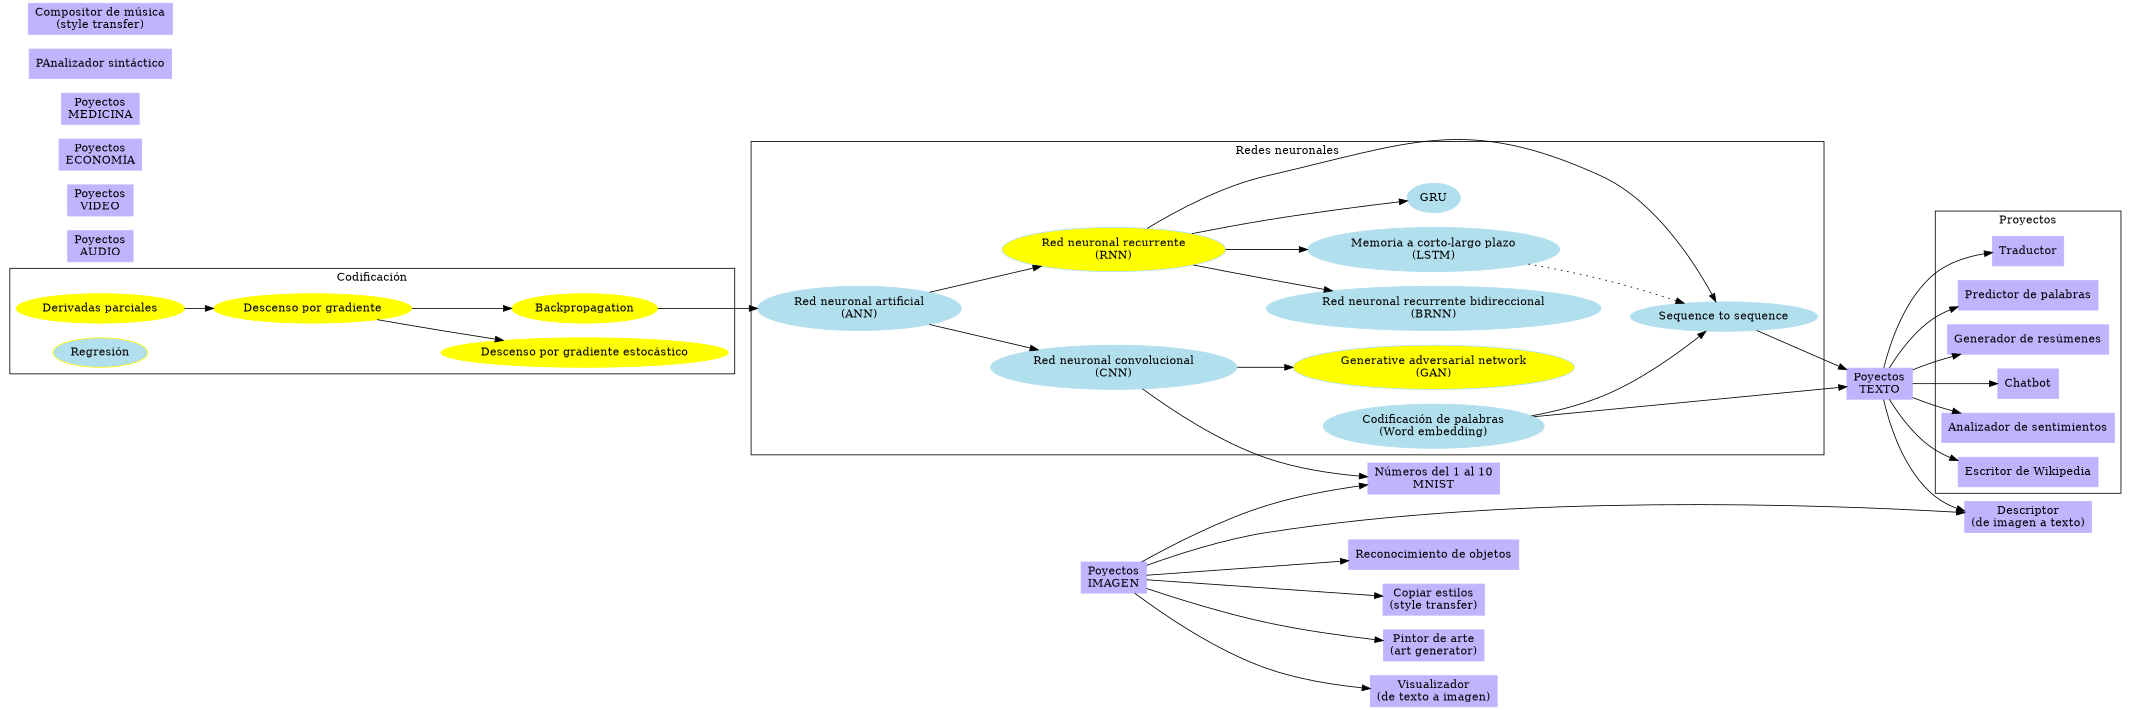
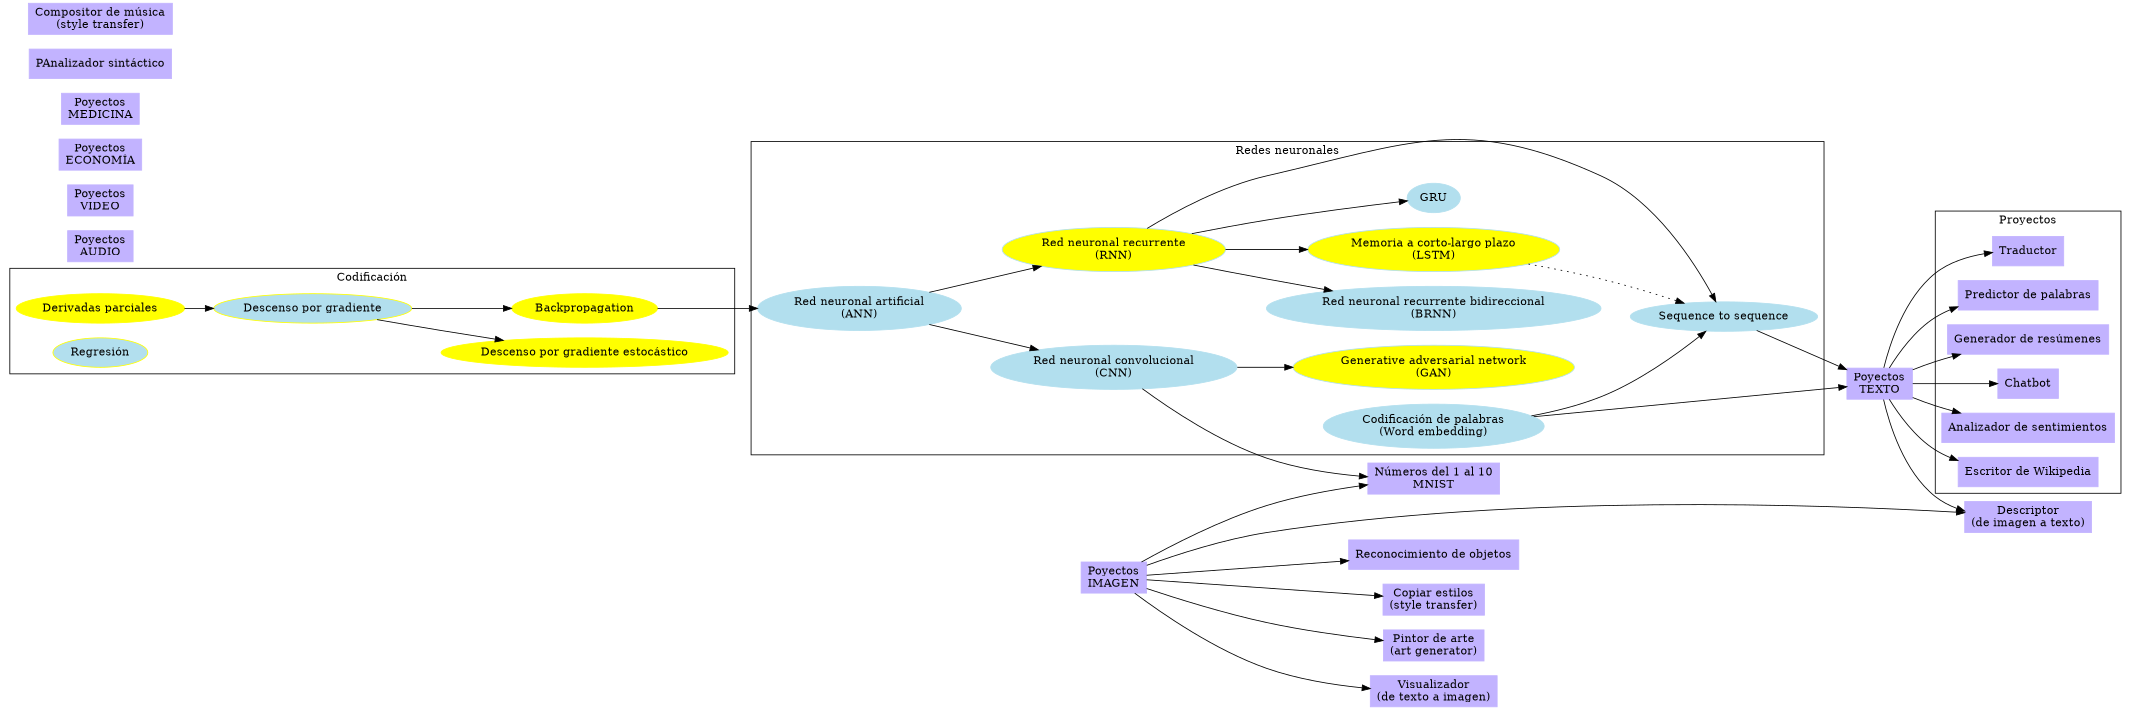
(1434, 250) -> (1434, 250)
(313, 308) -> (313, 308)
